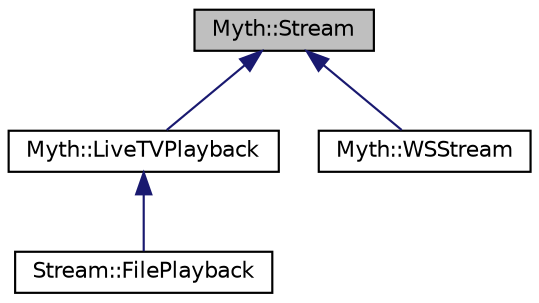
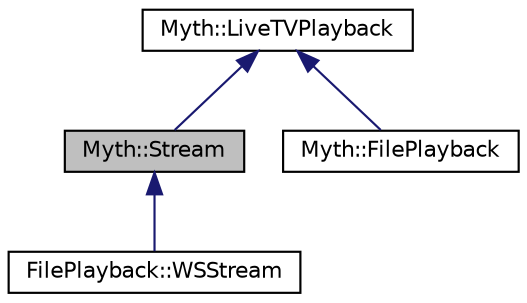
(206, 98) -> (208, 98)
(425, 151) -> (155, 272)
(144, 272) -> (401, 151)
